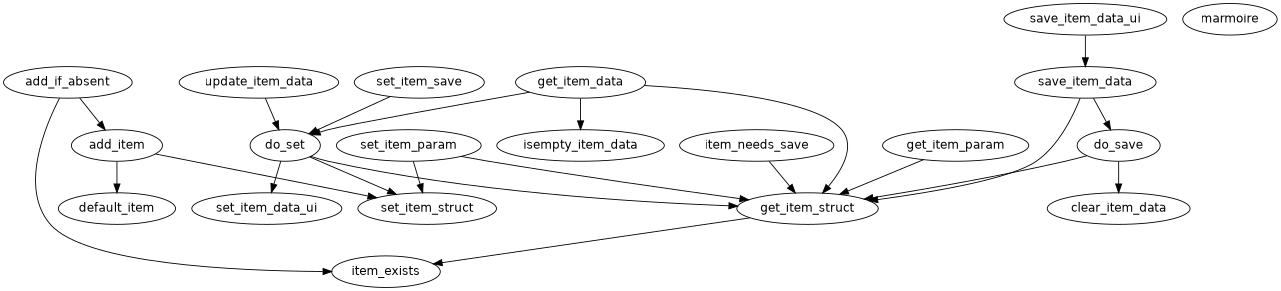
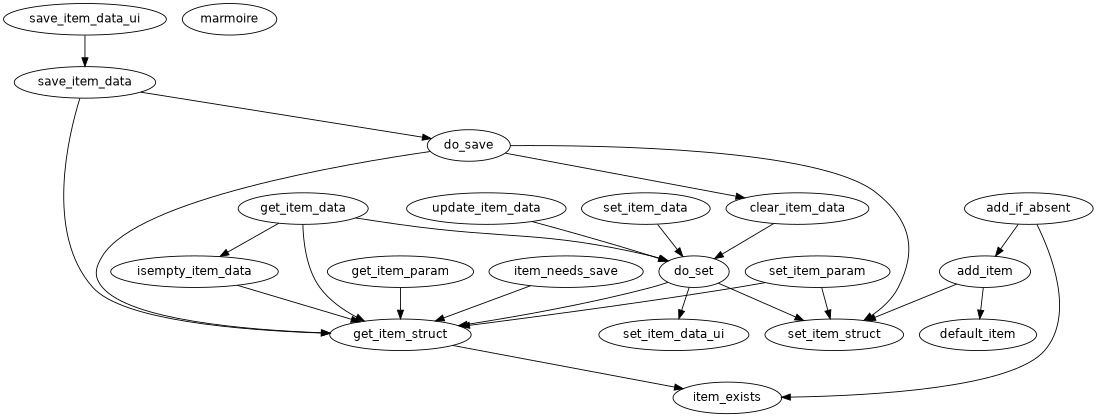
(419, 82) -> (646, 209)
none -> (769, 160)
none -> (748, 239)
none -> (294, 302)
